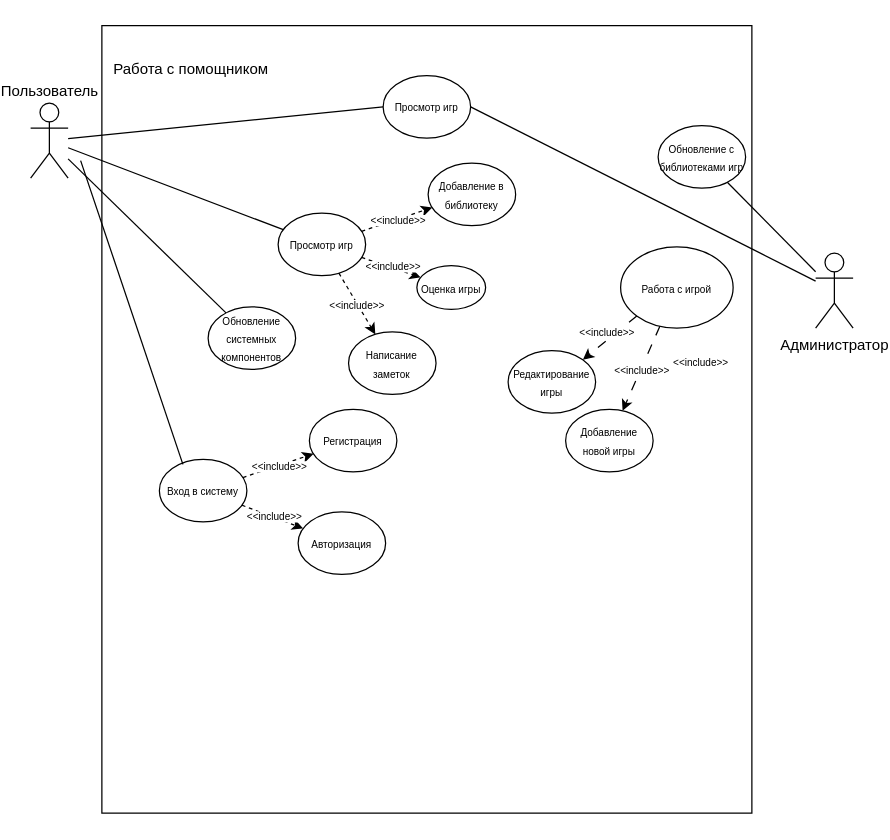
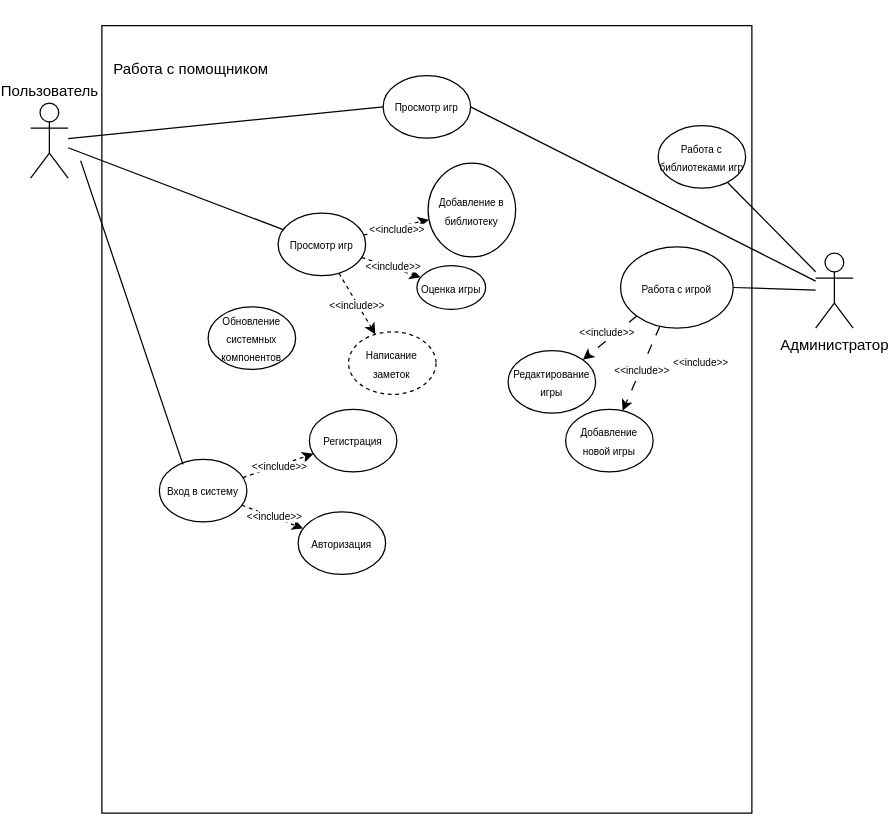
(702, 157) -> (702, 157)
(472, 194) -> (472, 210)
(157, 246) -> none
none -> (774, 289)
(392, 363) -> (392, 363)
